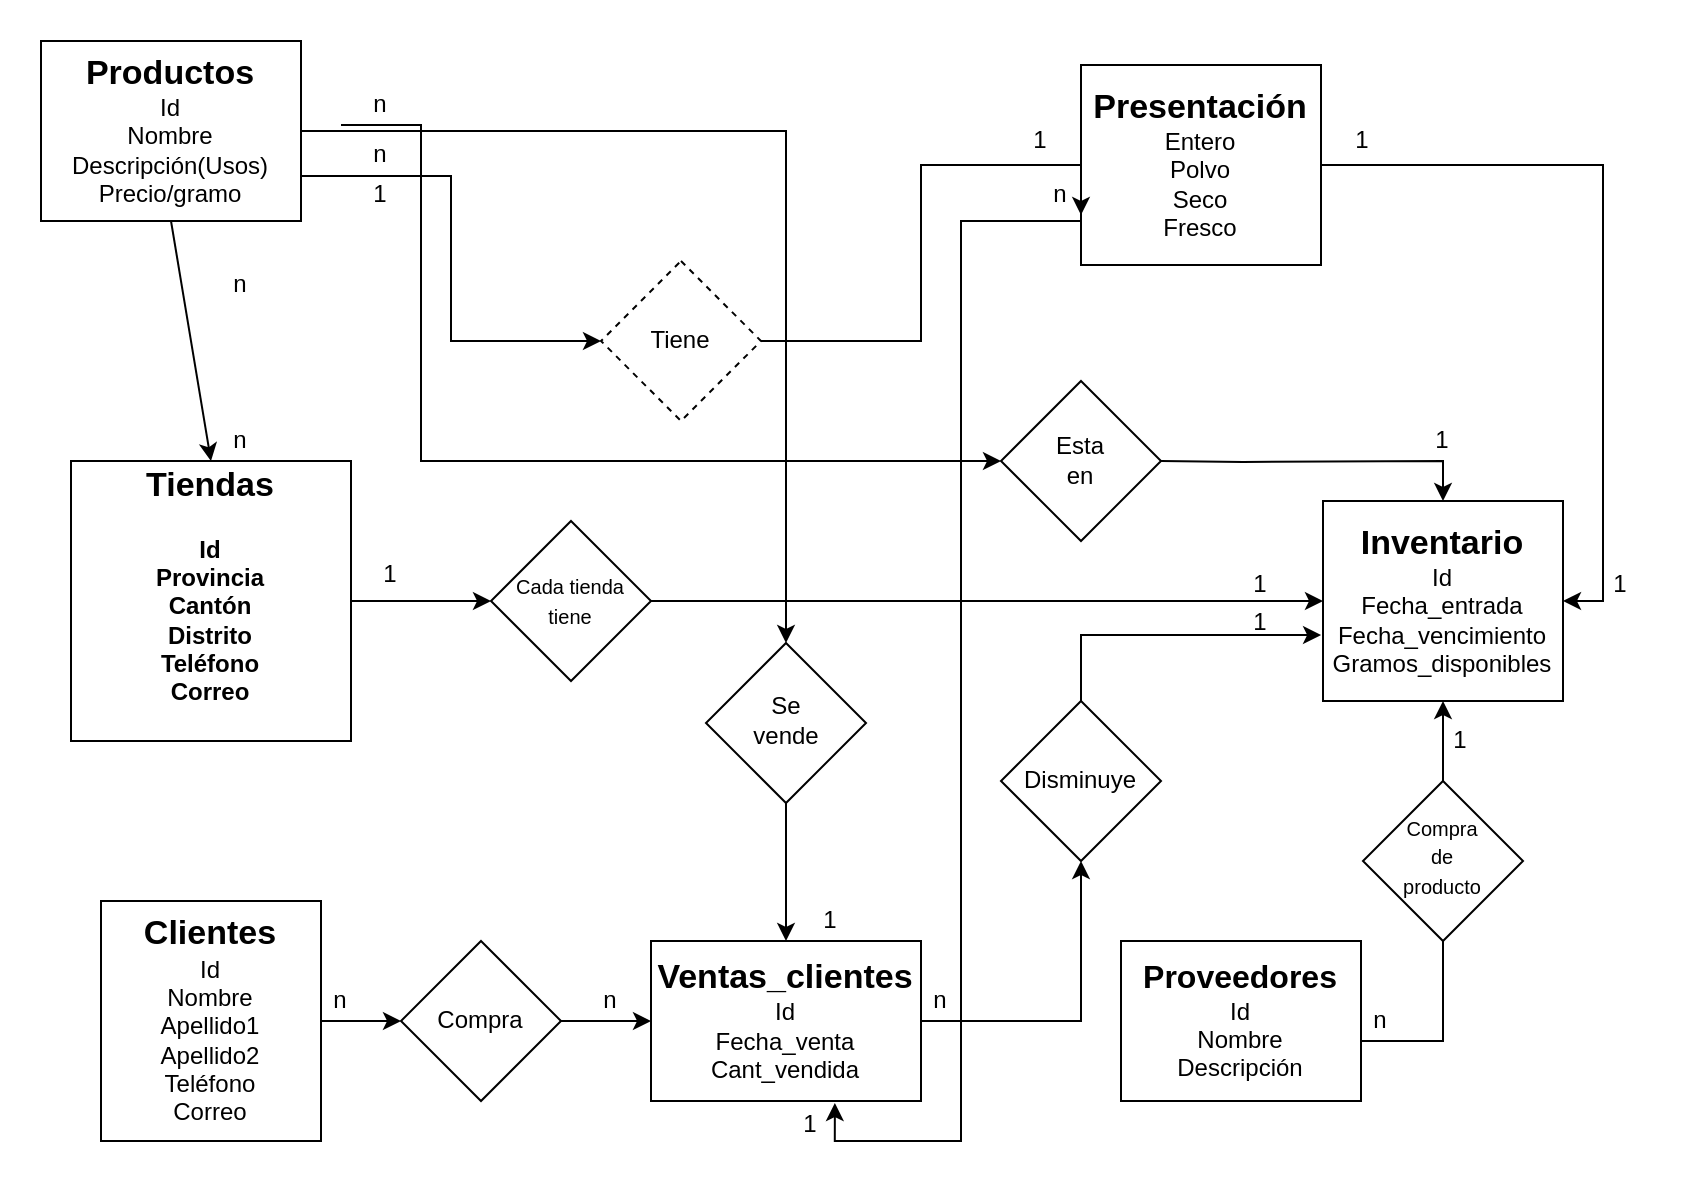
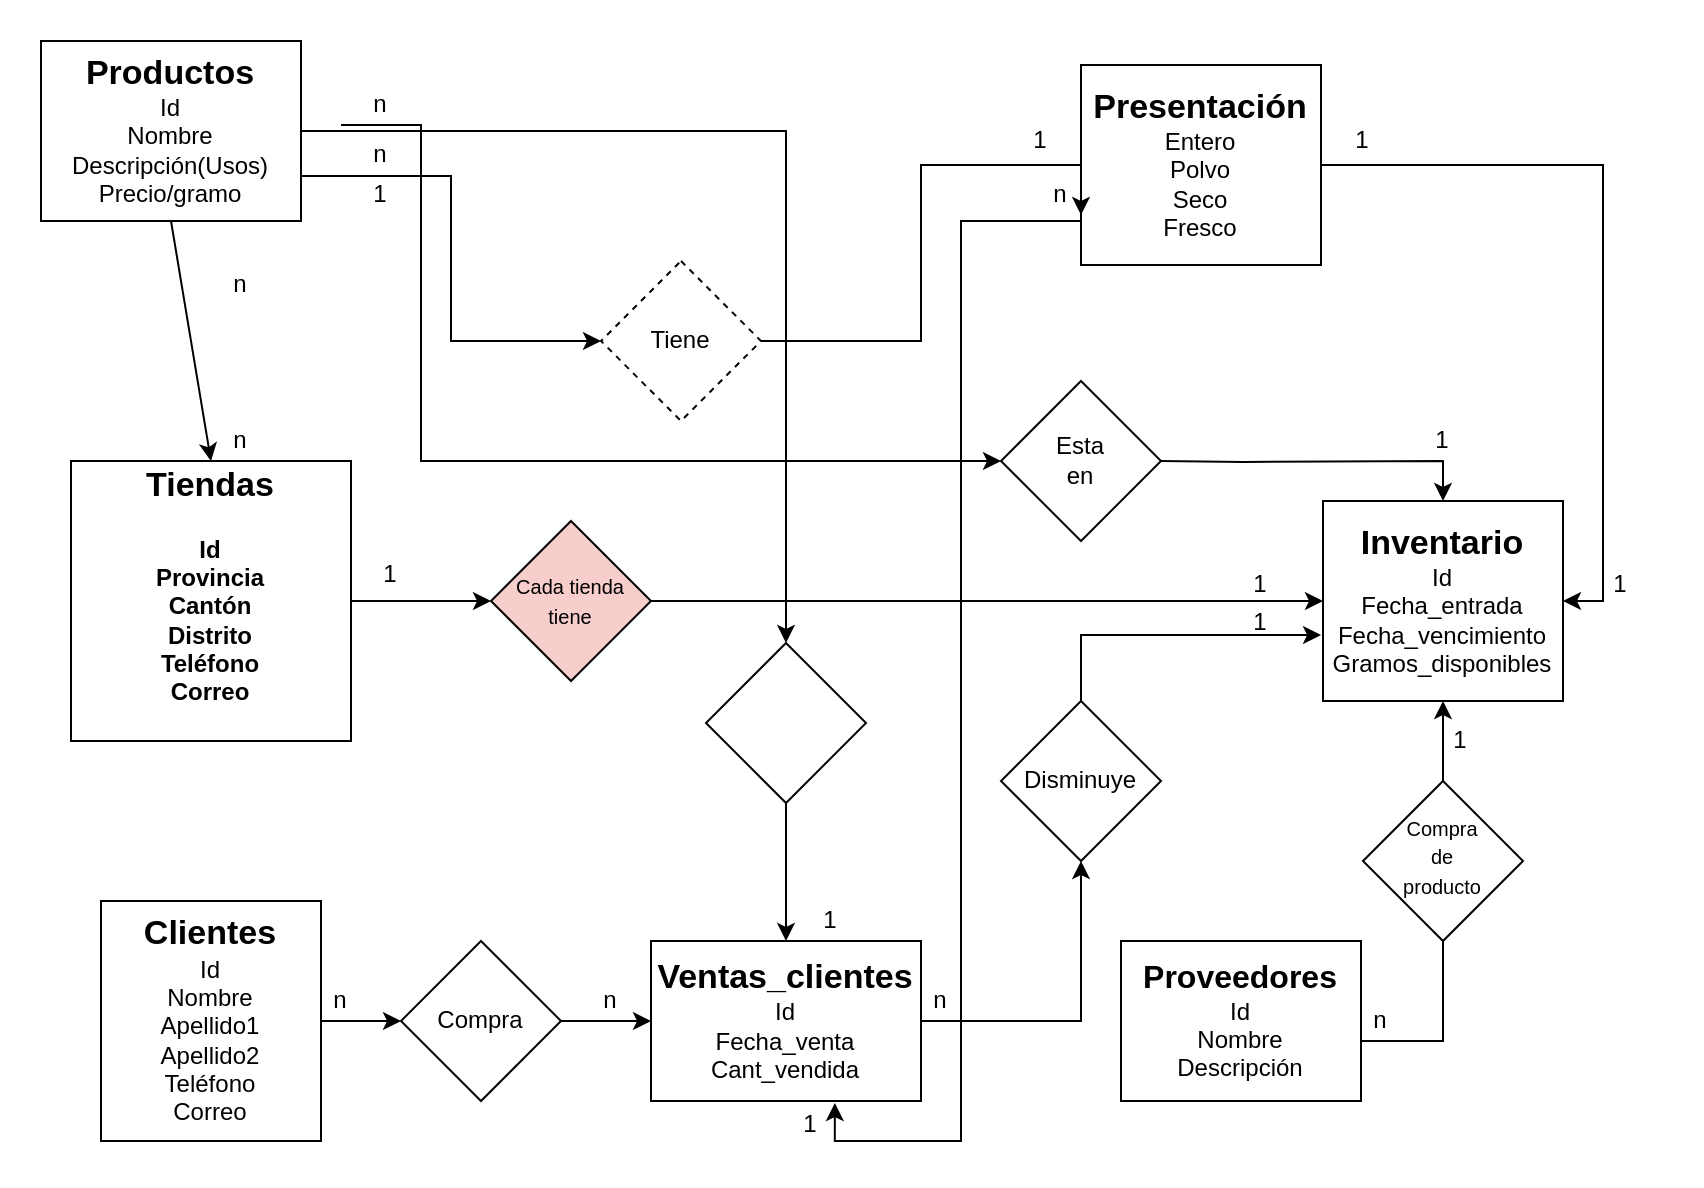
(571, 601) -> (571, 601)
(786, 721) -> none
